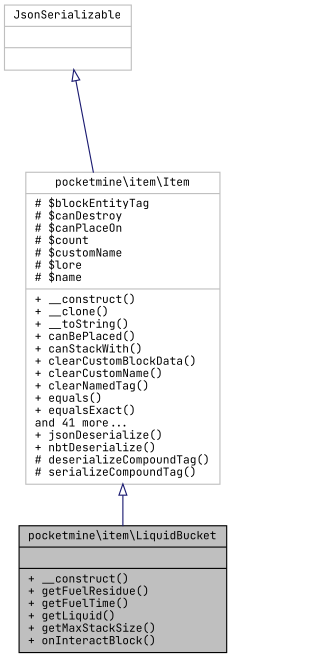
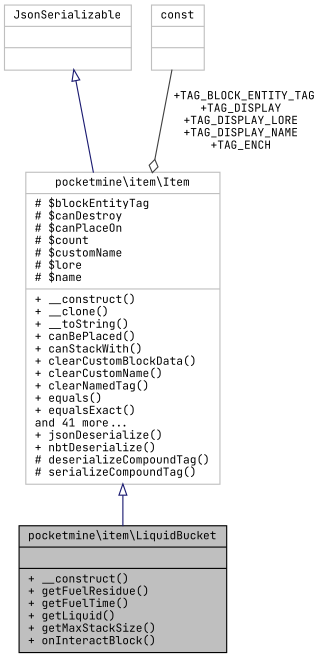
none -> (178, 38)
